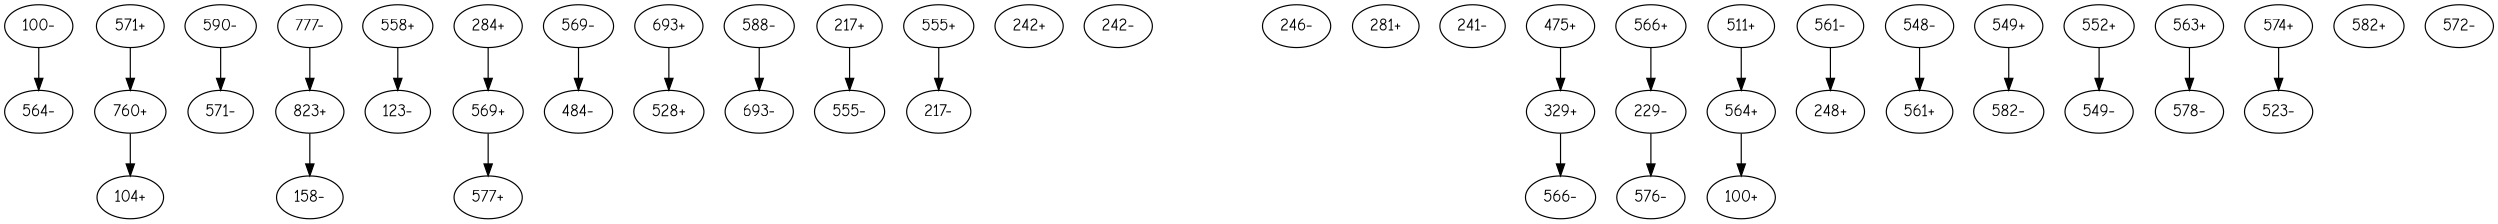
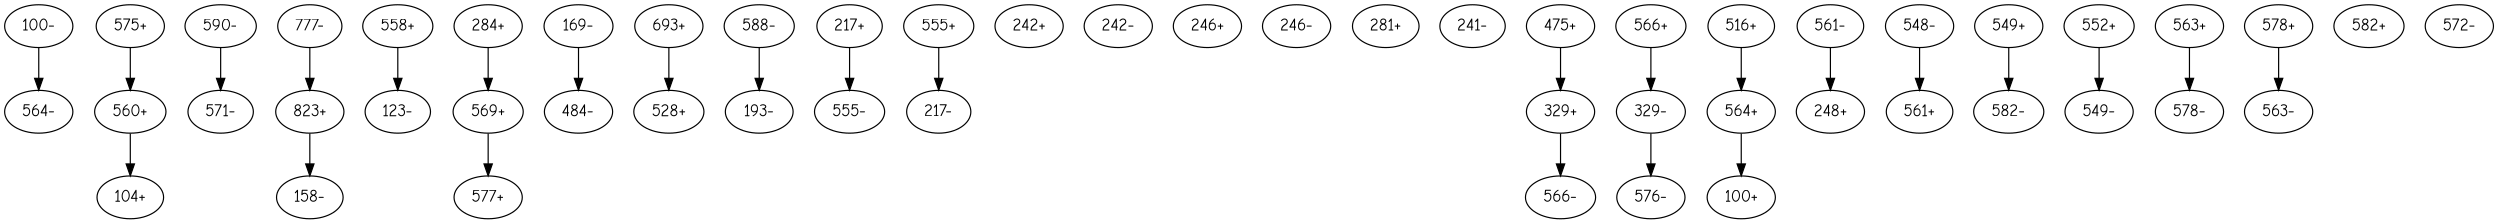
(130, 26) -> (130, 26)
(579, 26) -> (579, 26)
none -> (1207, 26)
(1741, 26) -> (1741, 26)
(2279, 26) -> (2279, 26)
(130, 112) -> (130, 112)
(759, 112) -> (759, 112)
(1651, 112) -> (1651, 112)
(2279, 112) -> (2279, 112)
